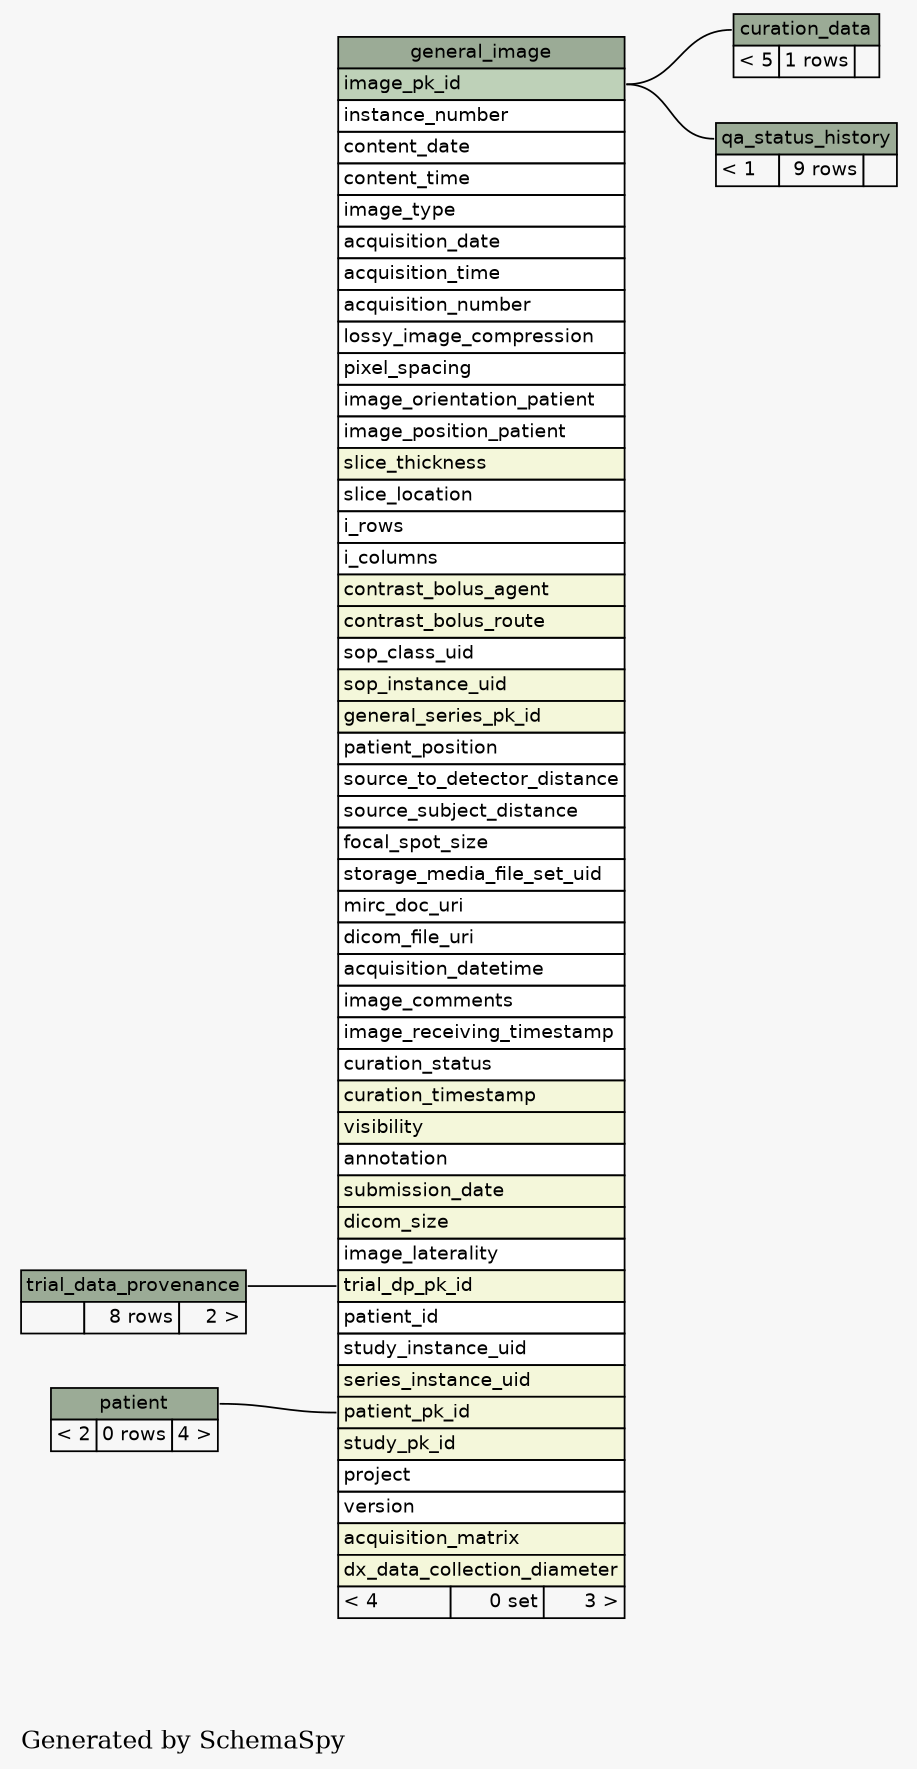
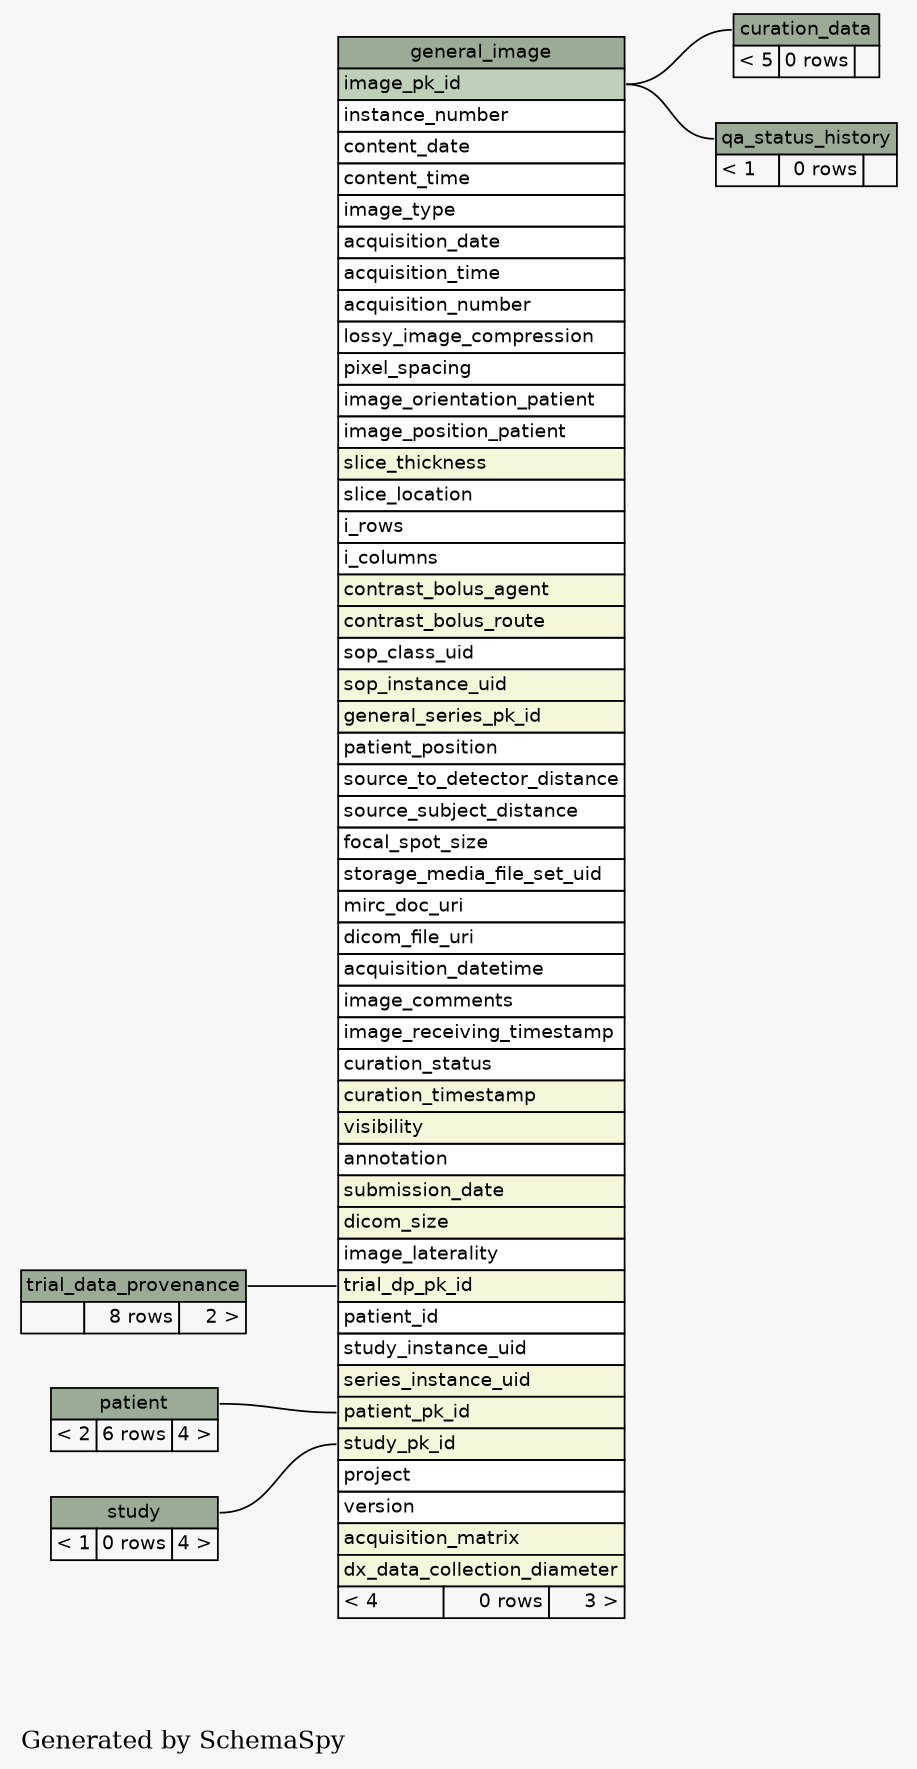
(817, 61) -> (817, 61)
(826, 170) -> (826, 170)
(134, 1435) -> (134, 1435)
none -> (134, 1529)
(514, 1601) -> (511, 1601)
